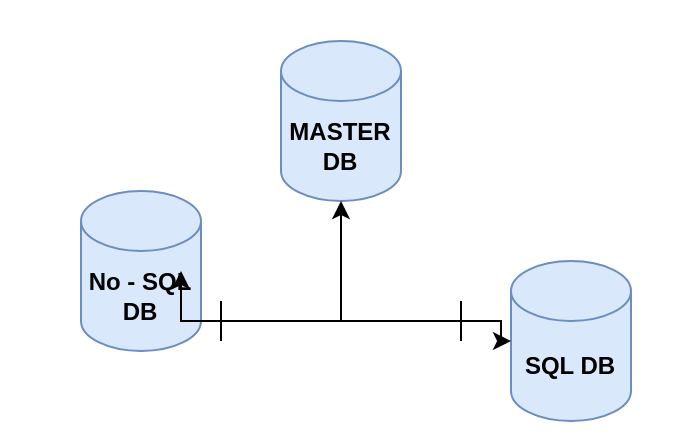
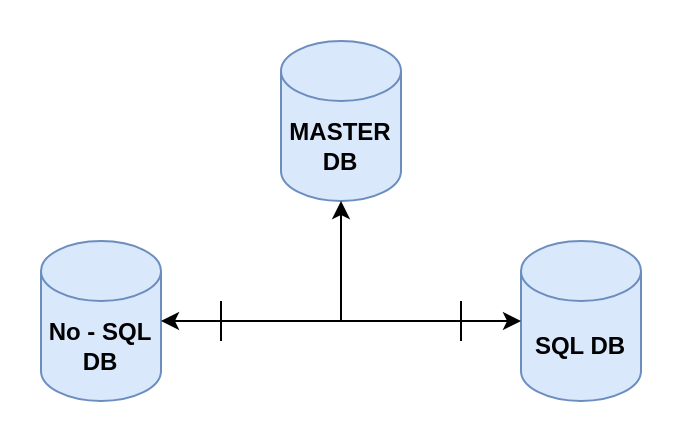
(141, 271) -> (101, 321)
(571, 341) -> (581, 321)
